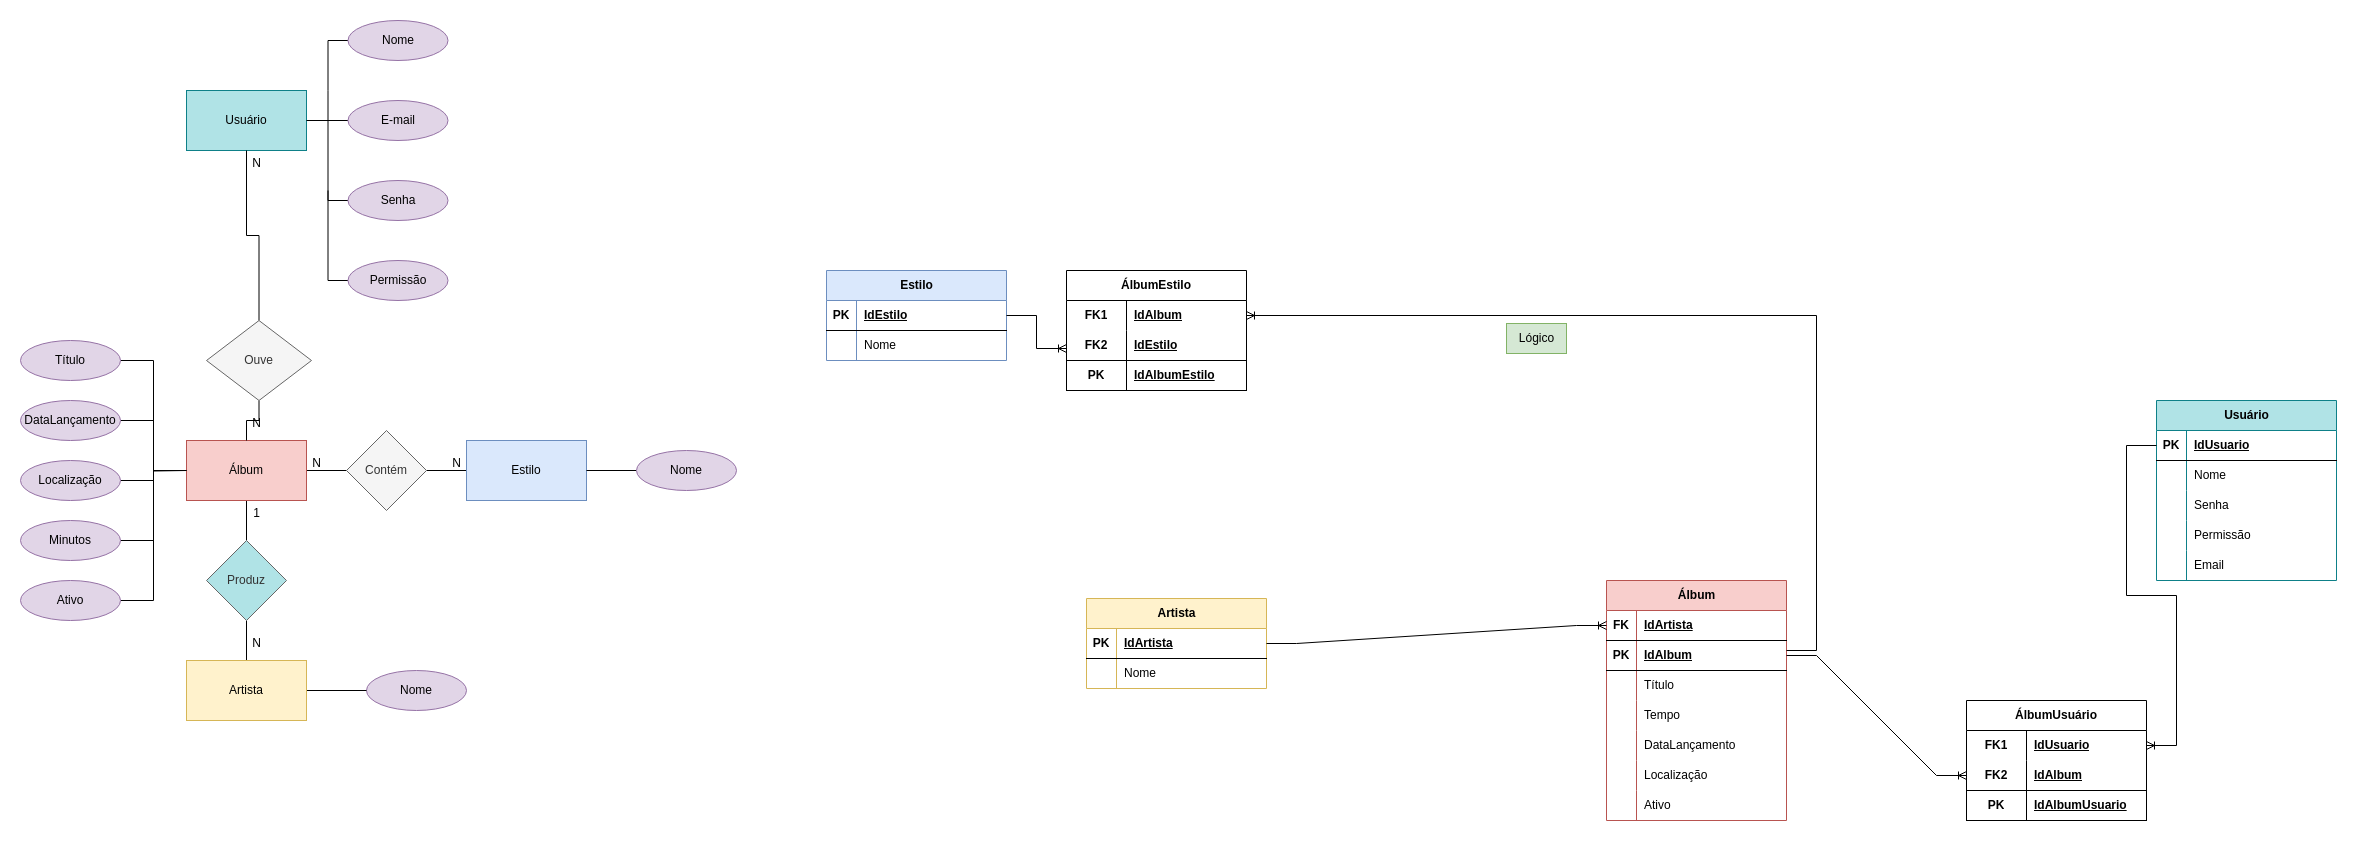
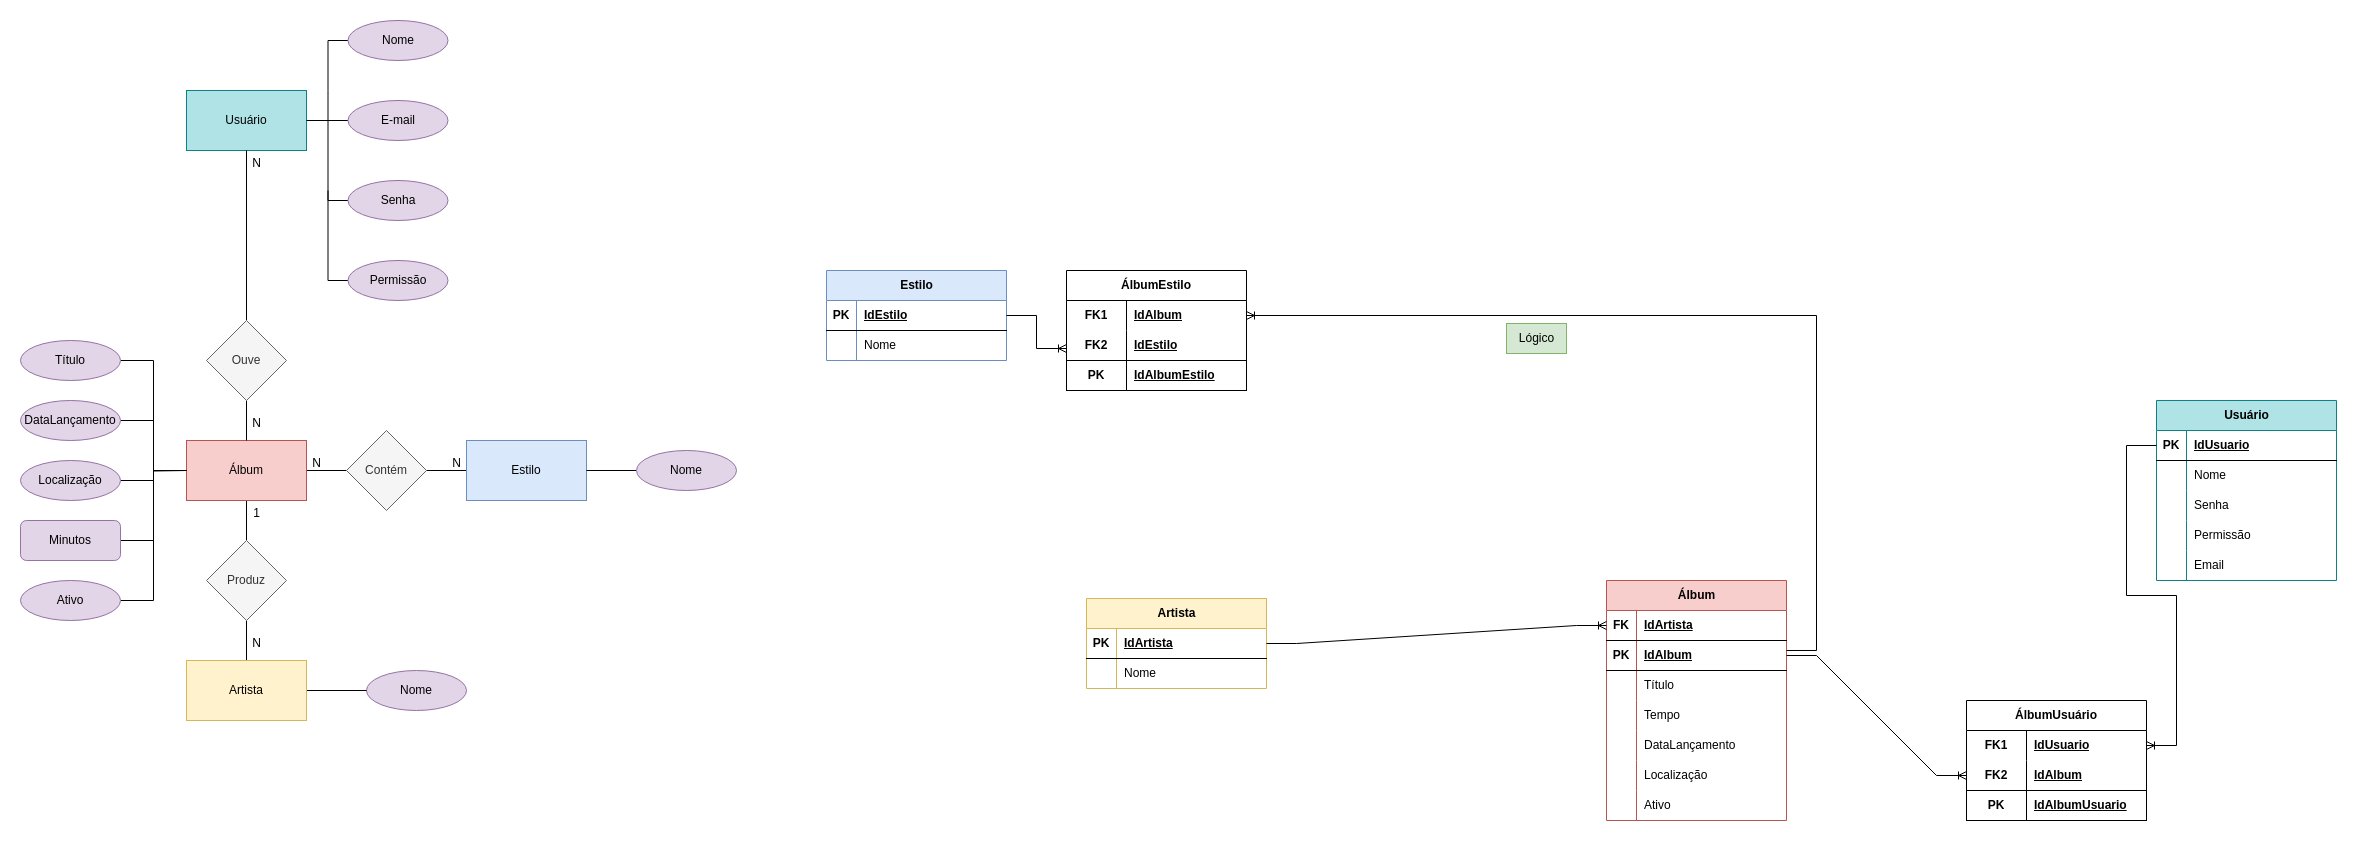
(259, 361) -> (247, 361)
(71, 541) -> (71, 541)
(247, 581) -> (247, 581)
